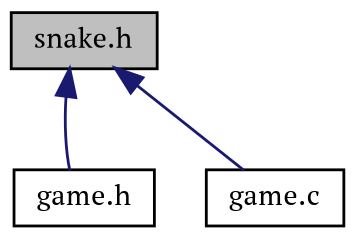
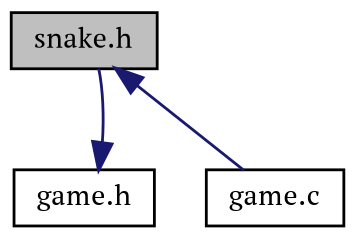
(66, 134) -> (103, 105)
